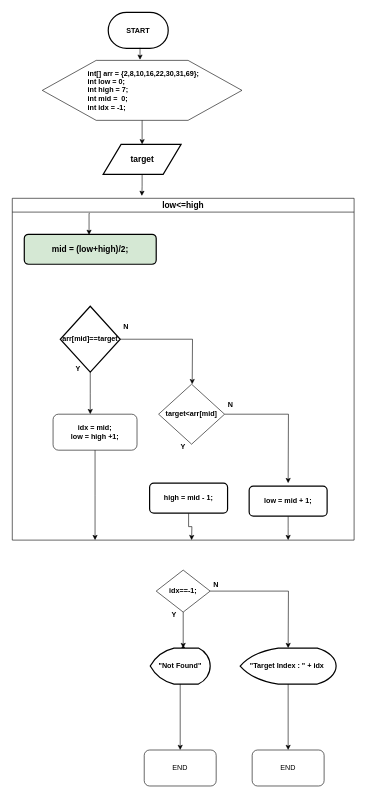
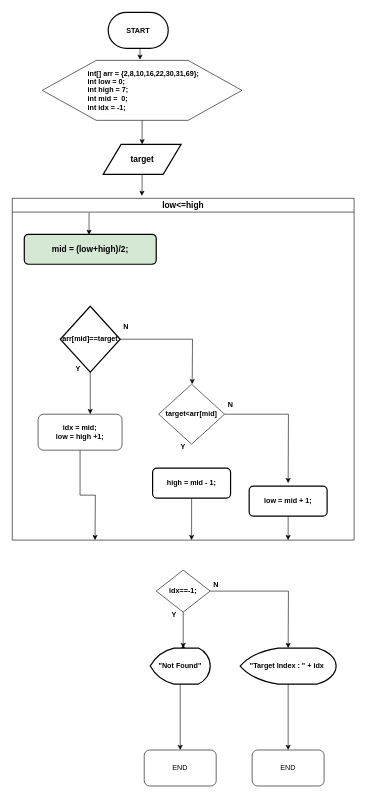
(95, 432) -> (80, 432)
(189, 498) -> (192, 483)
